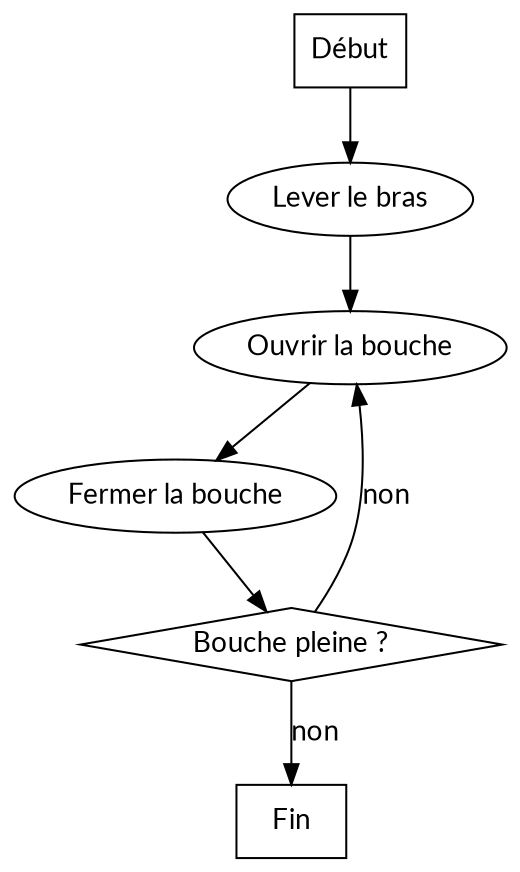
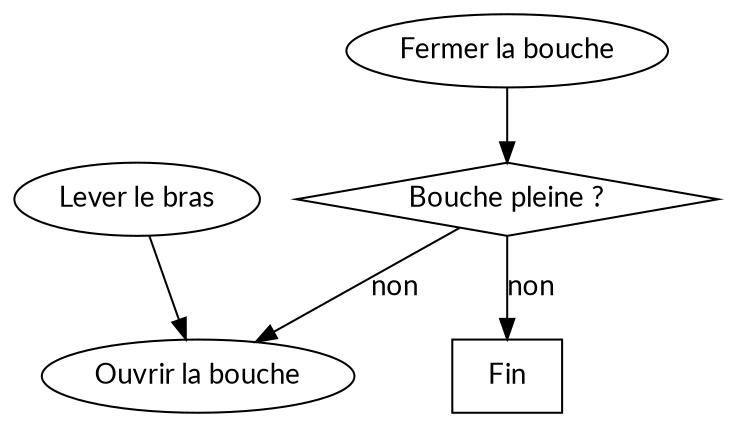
(350, 51) -> none
(271, 415) -> none
